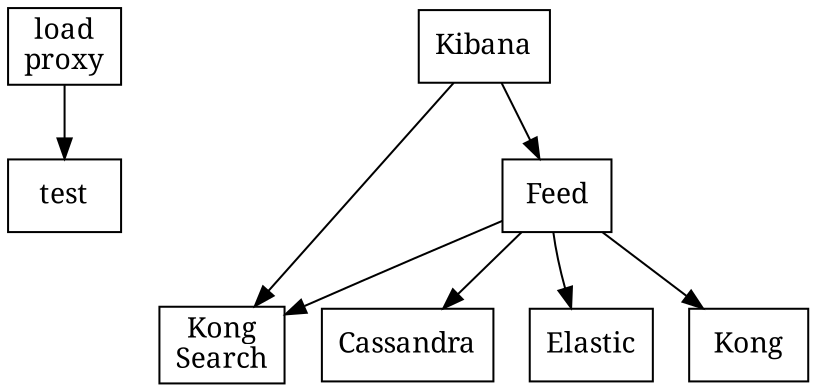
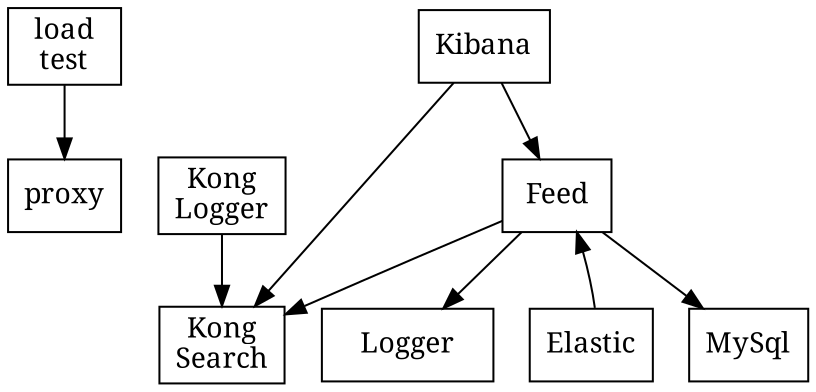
(65, 46) -> (65, 46)
(65, 196) -> (65, 196)
none -> (222, 196)
(558, 260) -> (590, 280)
(408, 345) -> (408, 345)
(749, 345) -> (749, 345)
